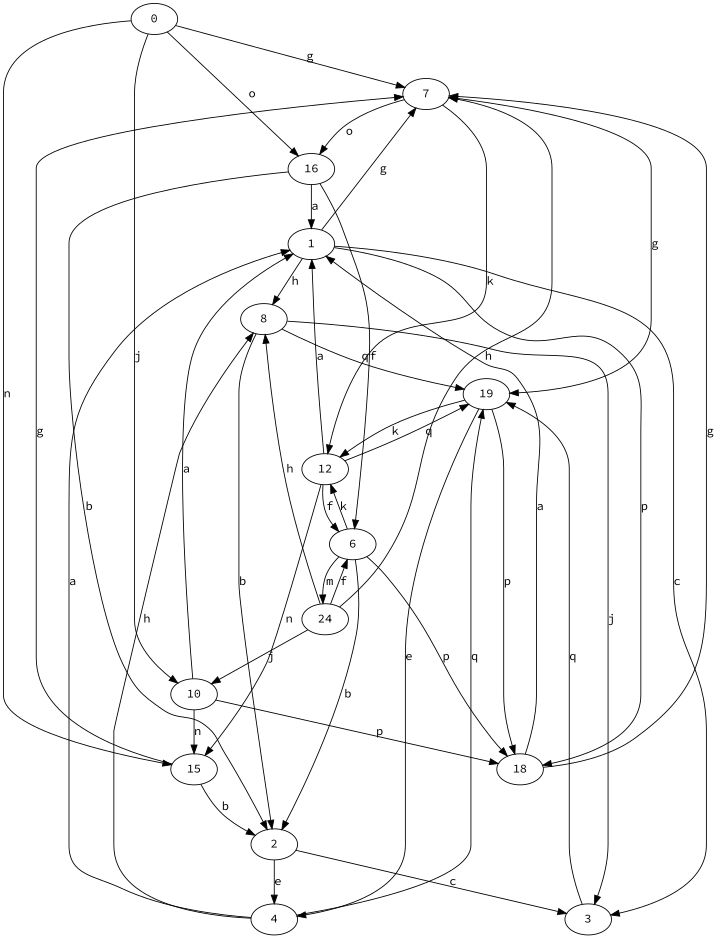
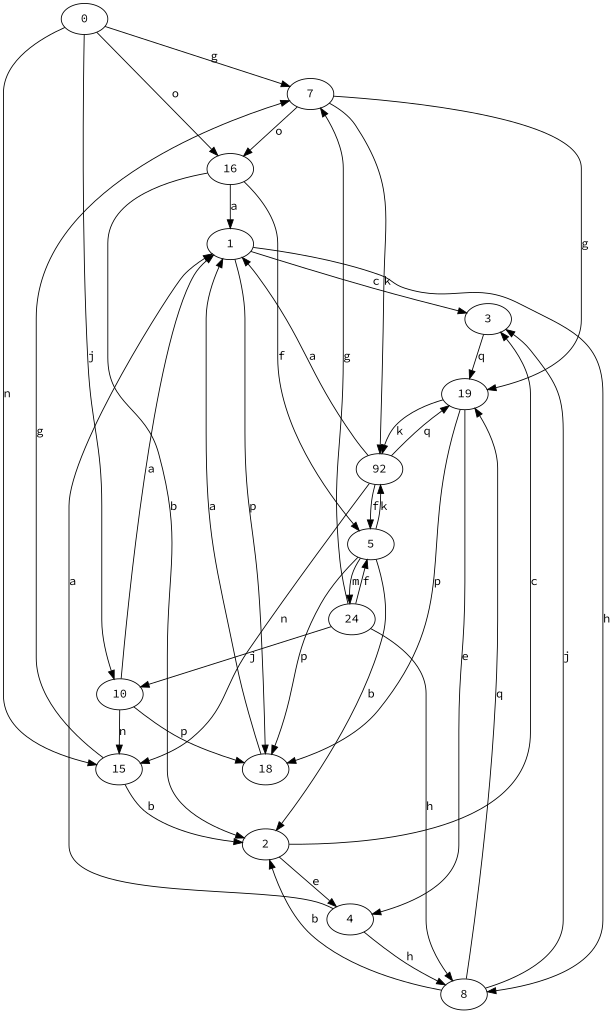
(366, 172) -> none
(489, 357) -> (347, 357)
(706, 380) -> none
(325, 469) -> (380, 469)
(353, 544) -> (371, 544)
(471, 728) -> none
